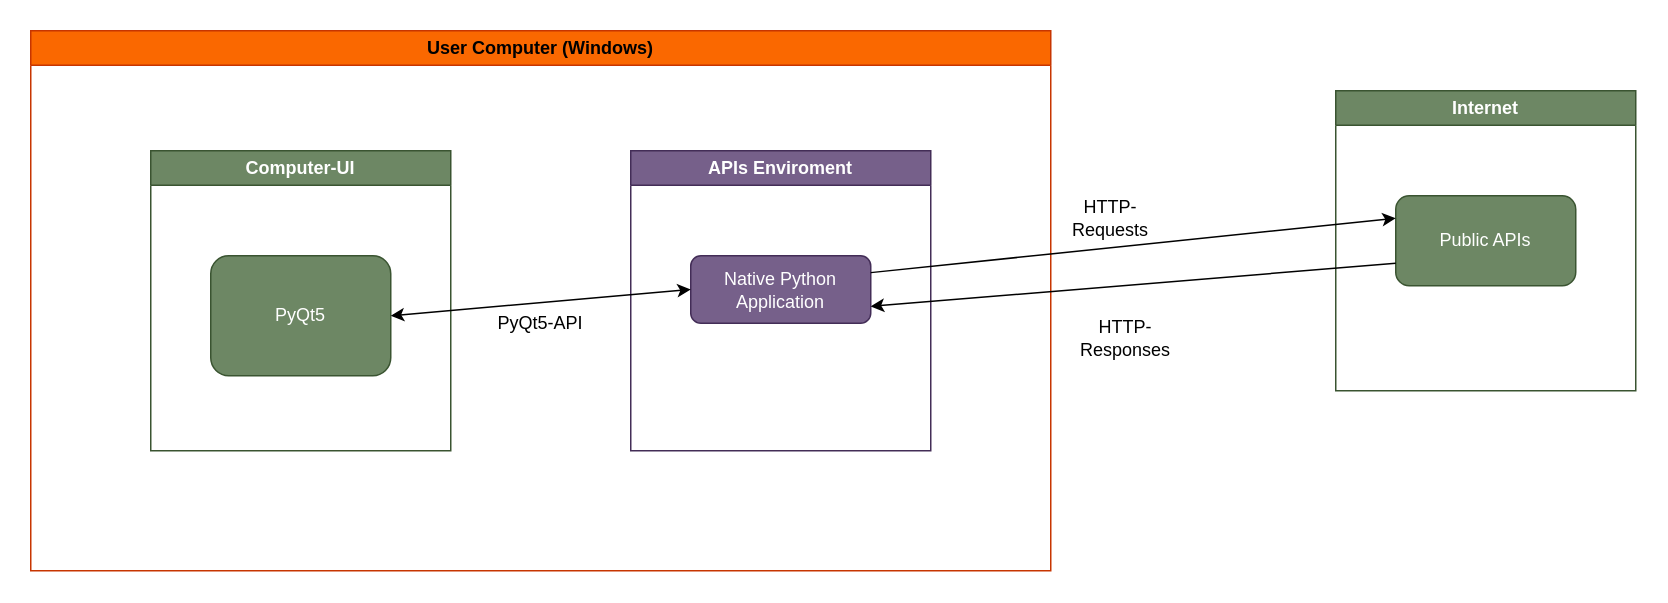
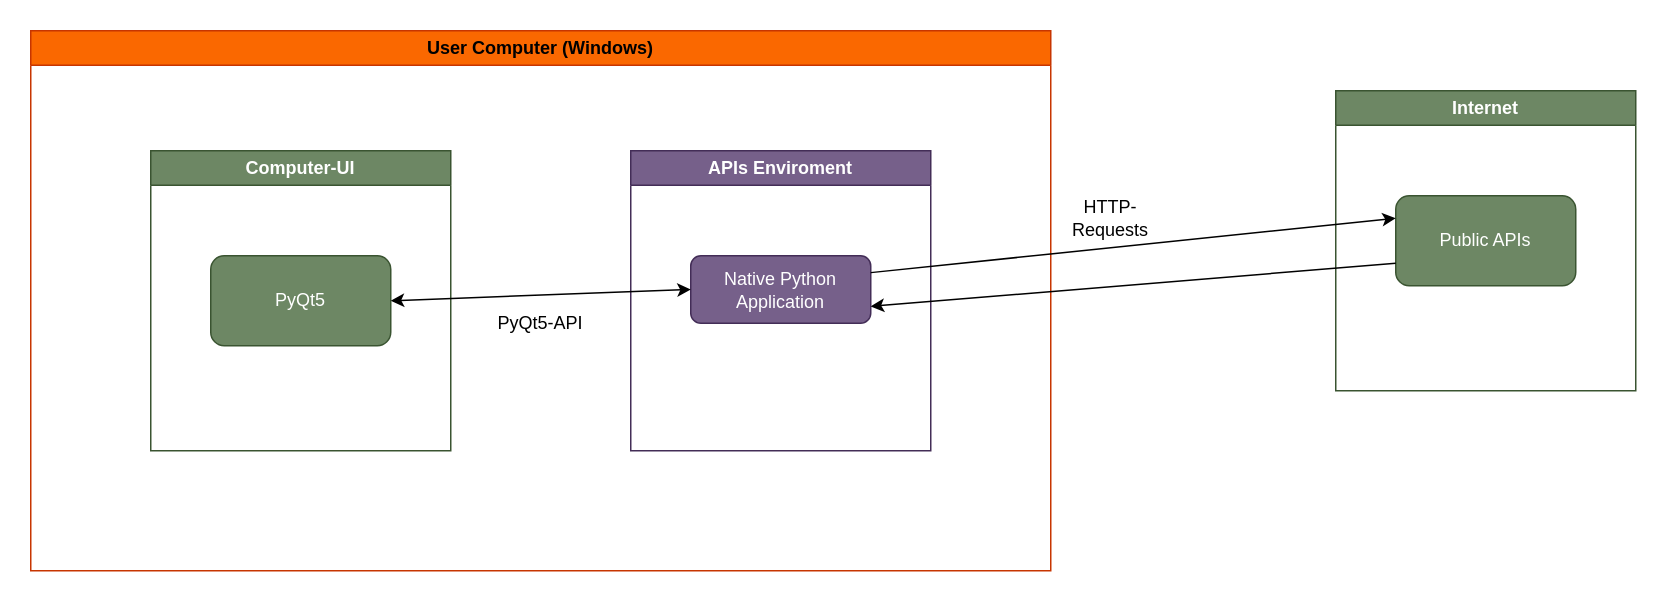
(301, 316) -> (301, 301)
(1126, 338) -> none
